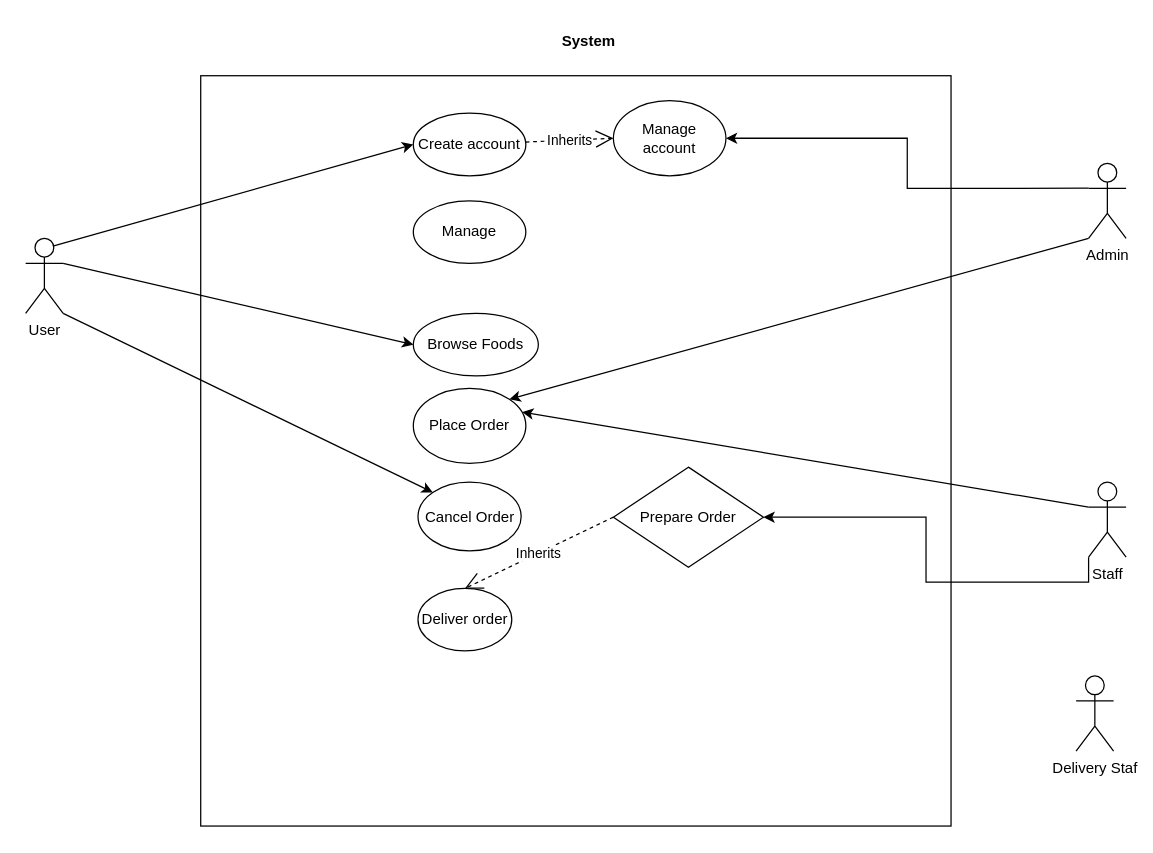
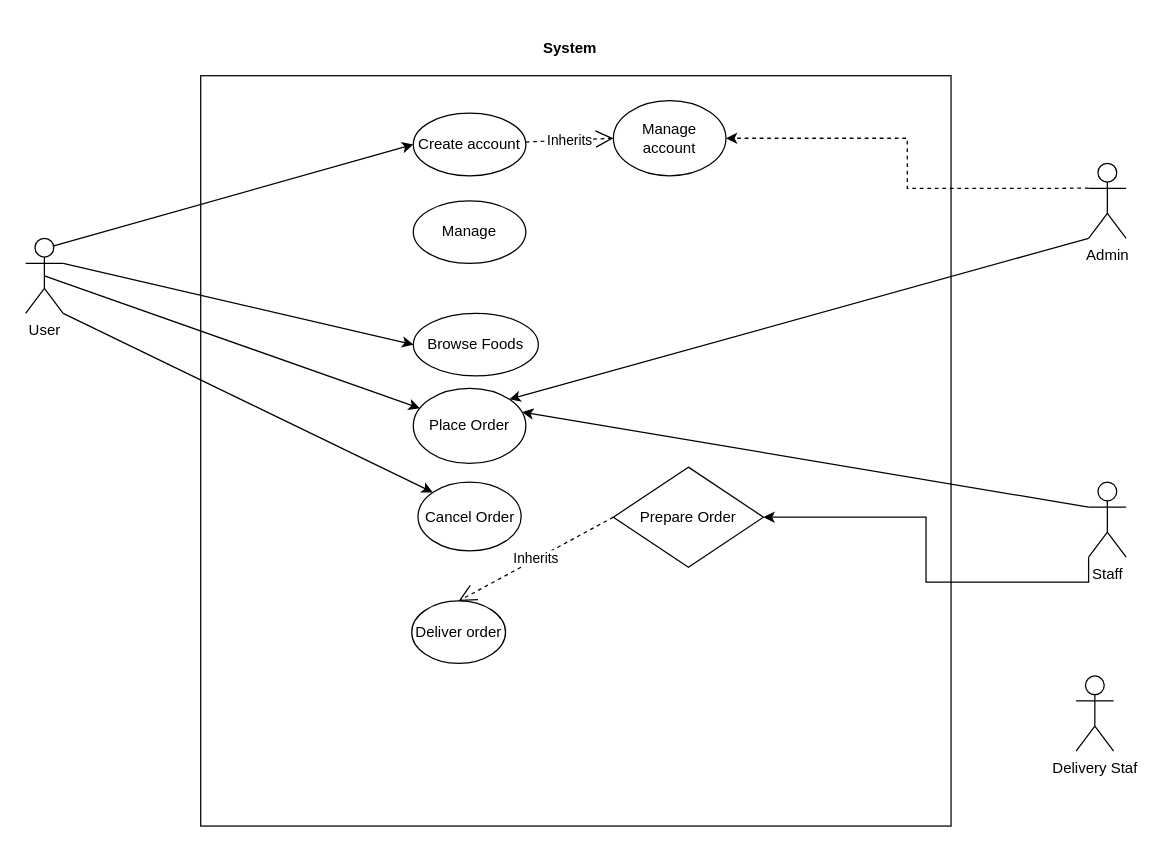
(588, 42) -> (569, 48)
(907, 166) -> (907, 166)
none -> (229, 341)
(465, 619) -> (458, 632)
